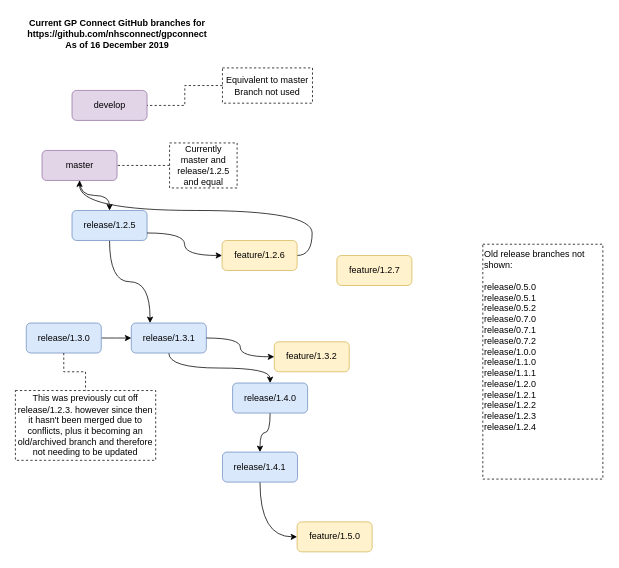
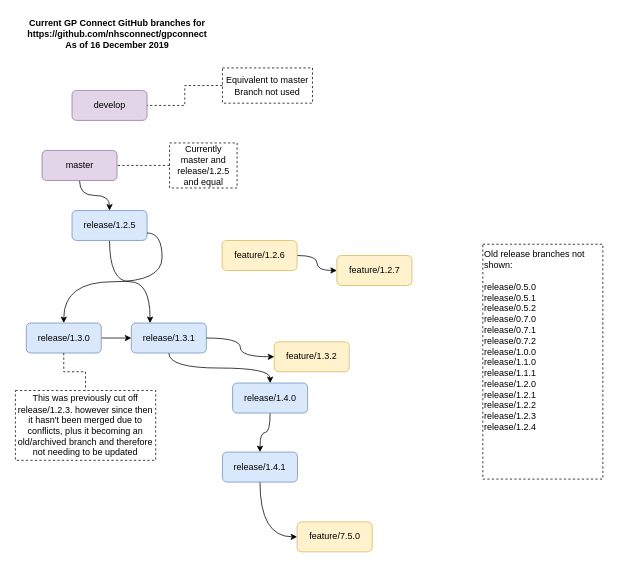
(214, 211) -> (317, 261)
(184, 243) -> (85, 286)
(335, 537) -> (335, 537)
